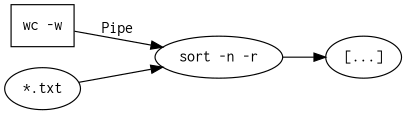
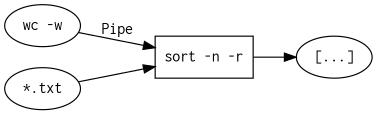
(43, 26) -> (43, 26)
(219, 57) -> (204, 57)
